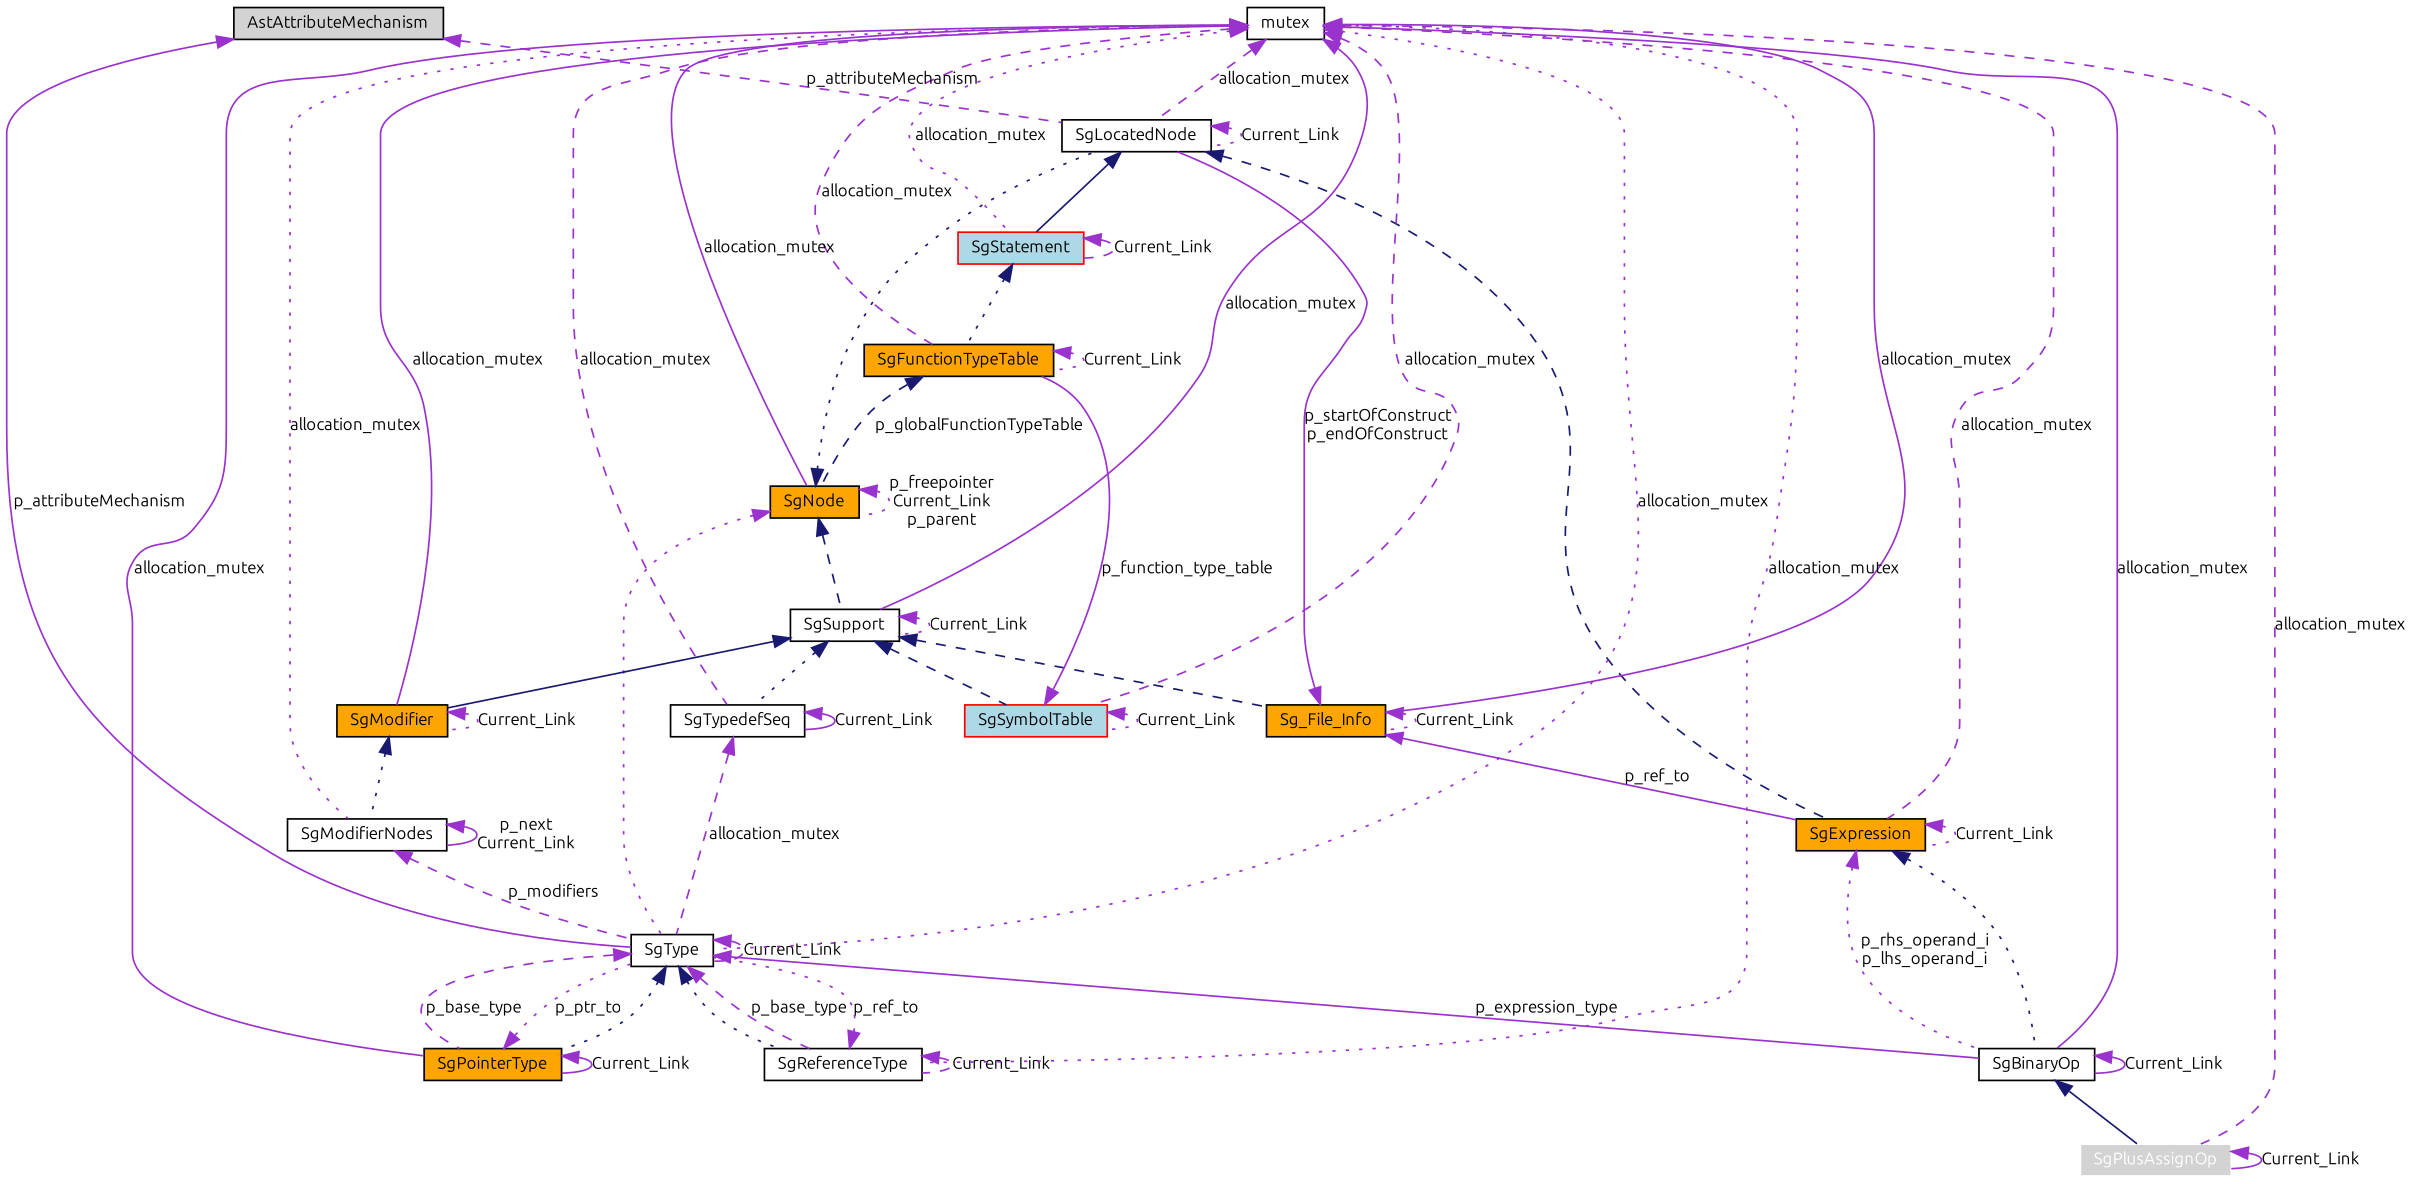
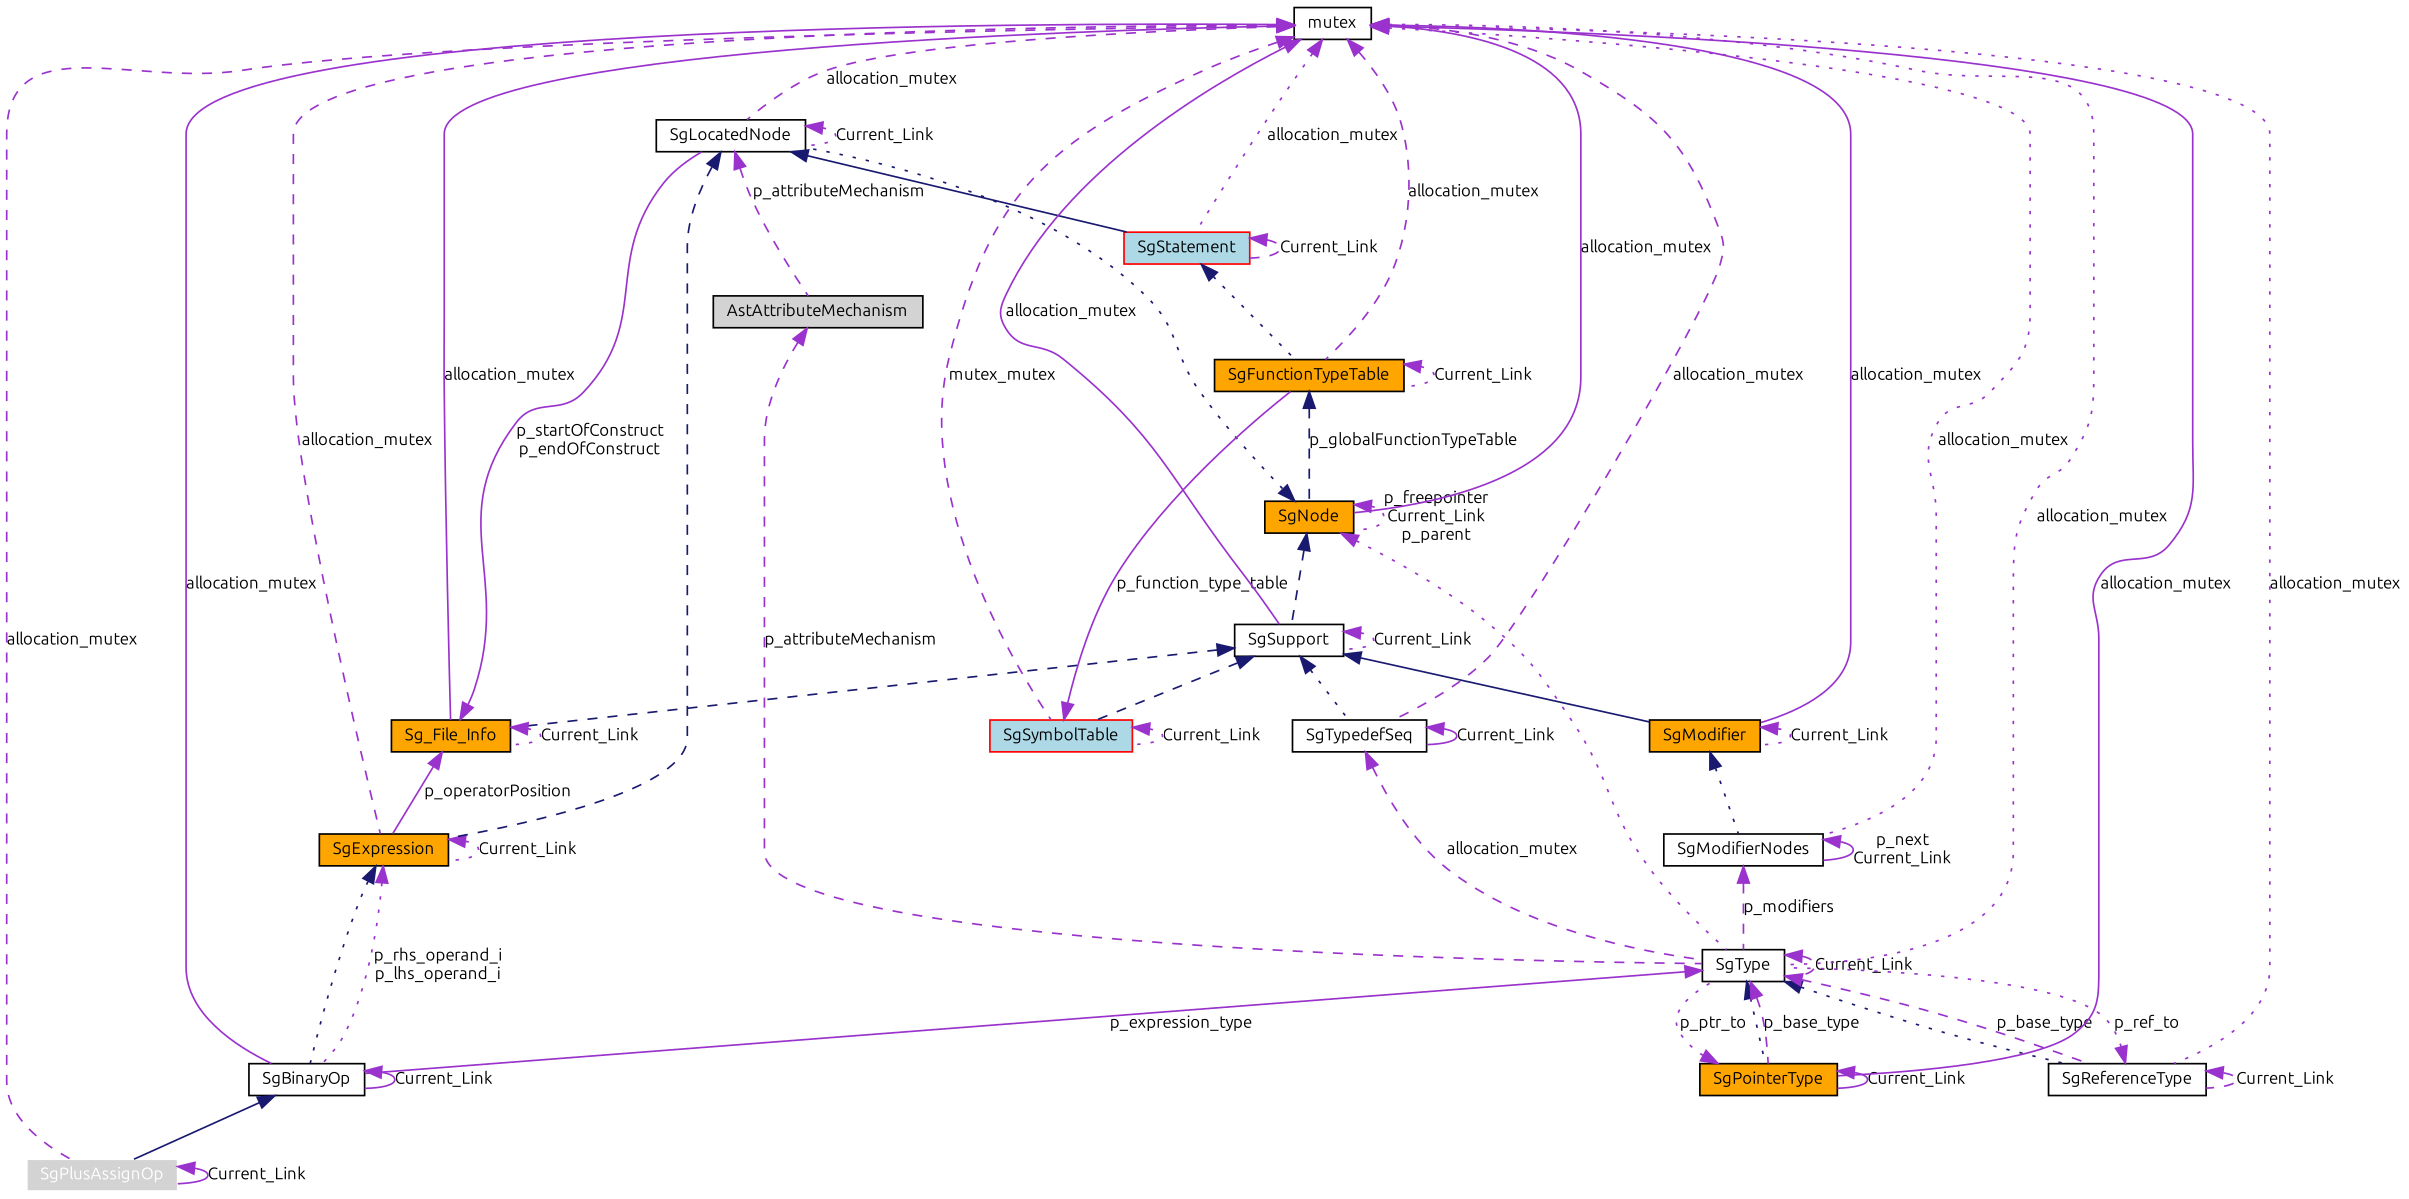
(761, 81) -> (770, 234)
(1471, 360) -> (1002, 376)
(34, 612) -> (967, 922)
(1658, 777) -> (498, 792)
